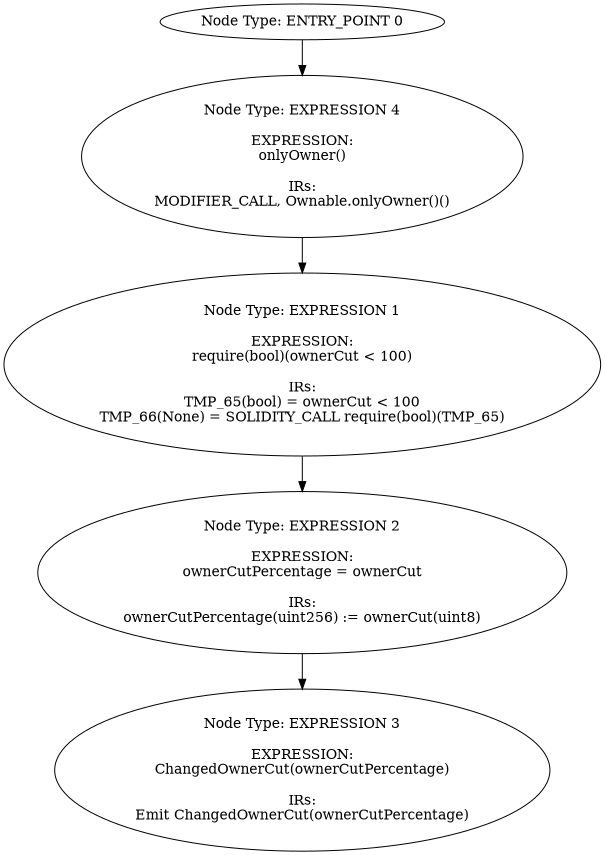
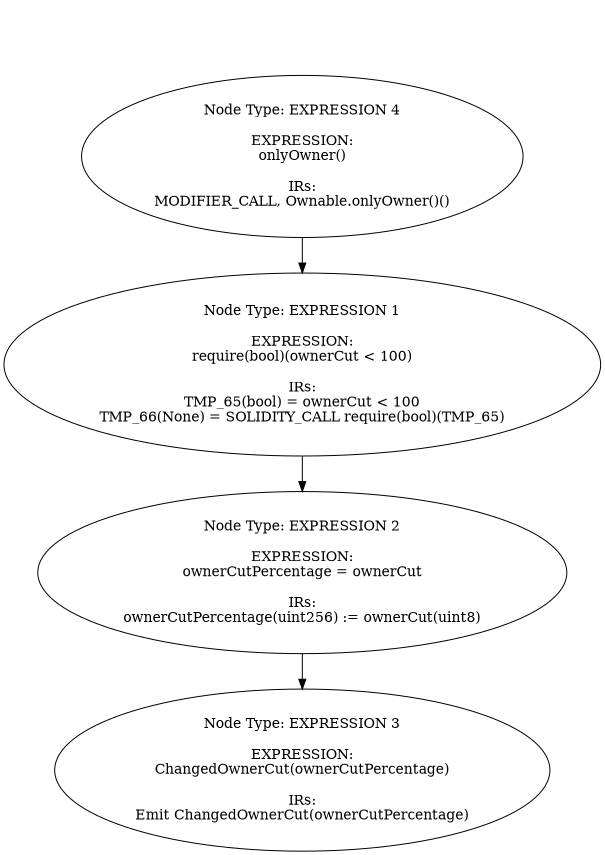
(302, 22) -> none
